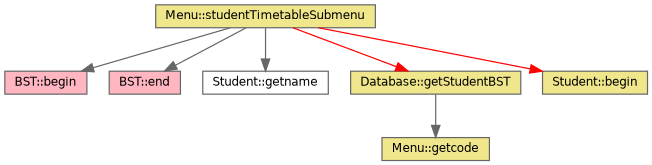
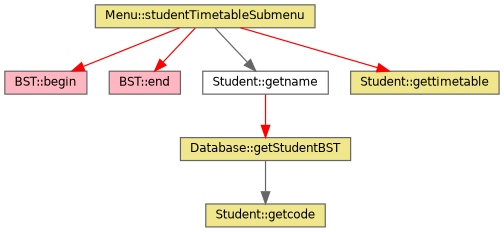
(211, 47) -> (179, 45)
(345, 47) -> (266, 110)
(162, 48) -> (132, 47)
(595, 83) -> (425, 83)
(436, 149) -> (266, 215)
